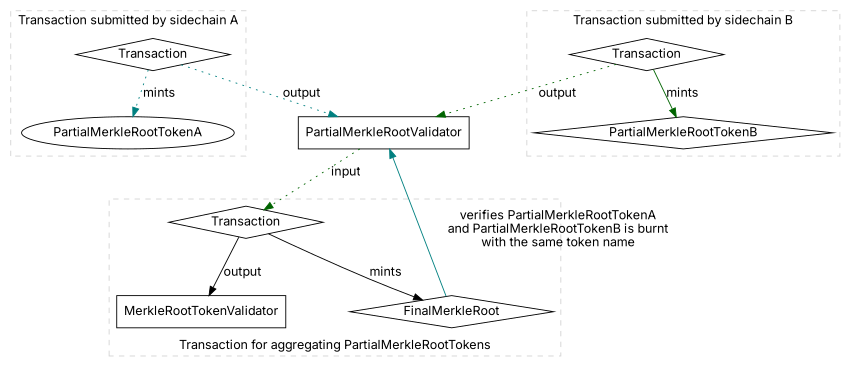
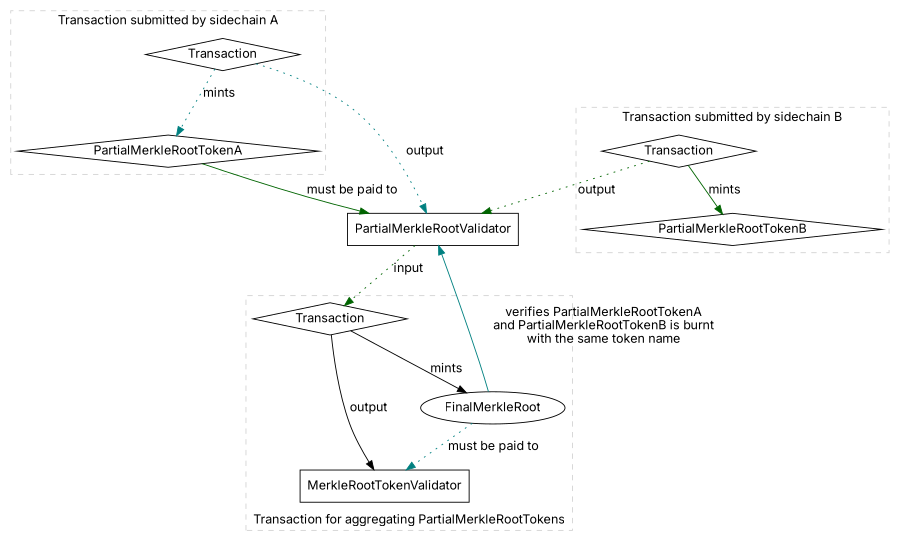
(128, 133) -> (168, 151)
none -> (281, 189)
(452, 312) -> (493, 408)
none -> (443, 444)
